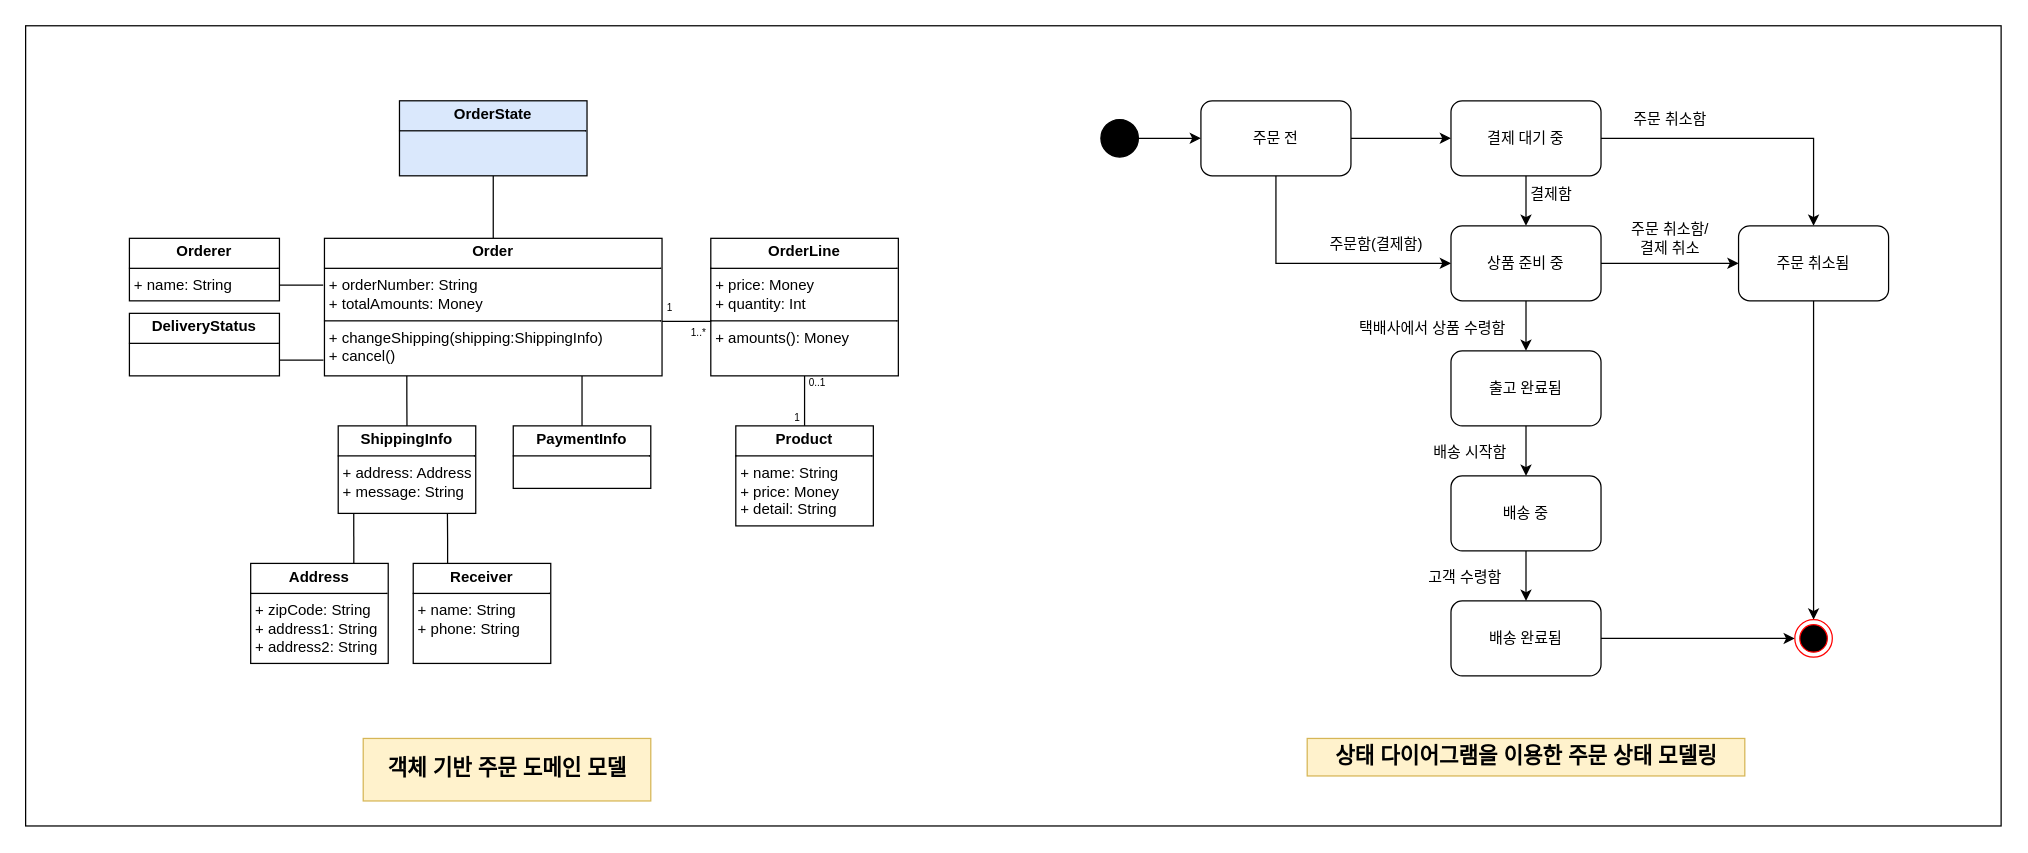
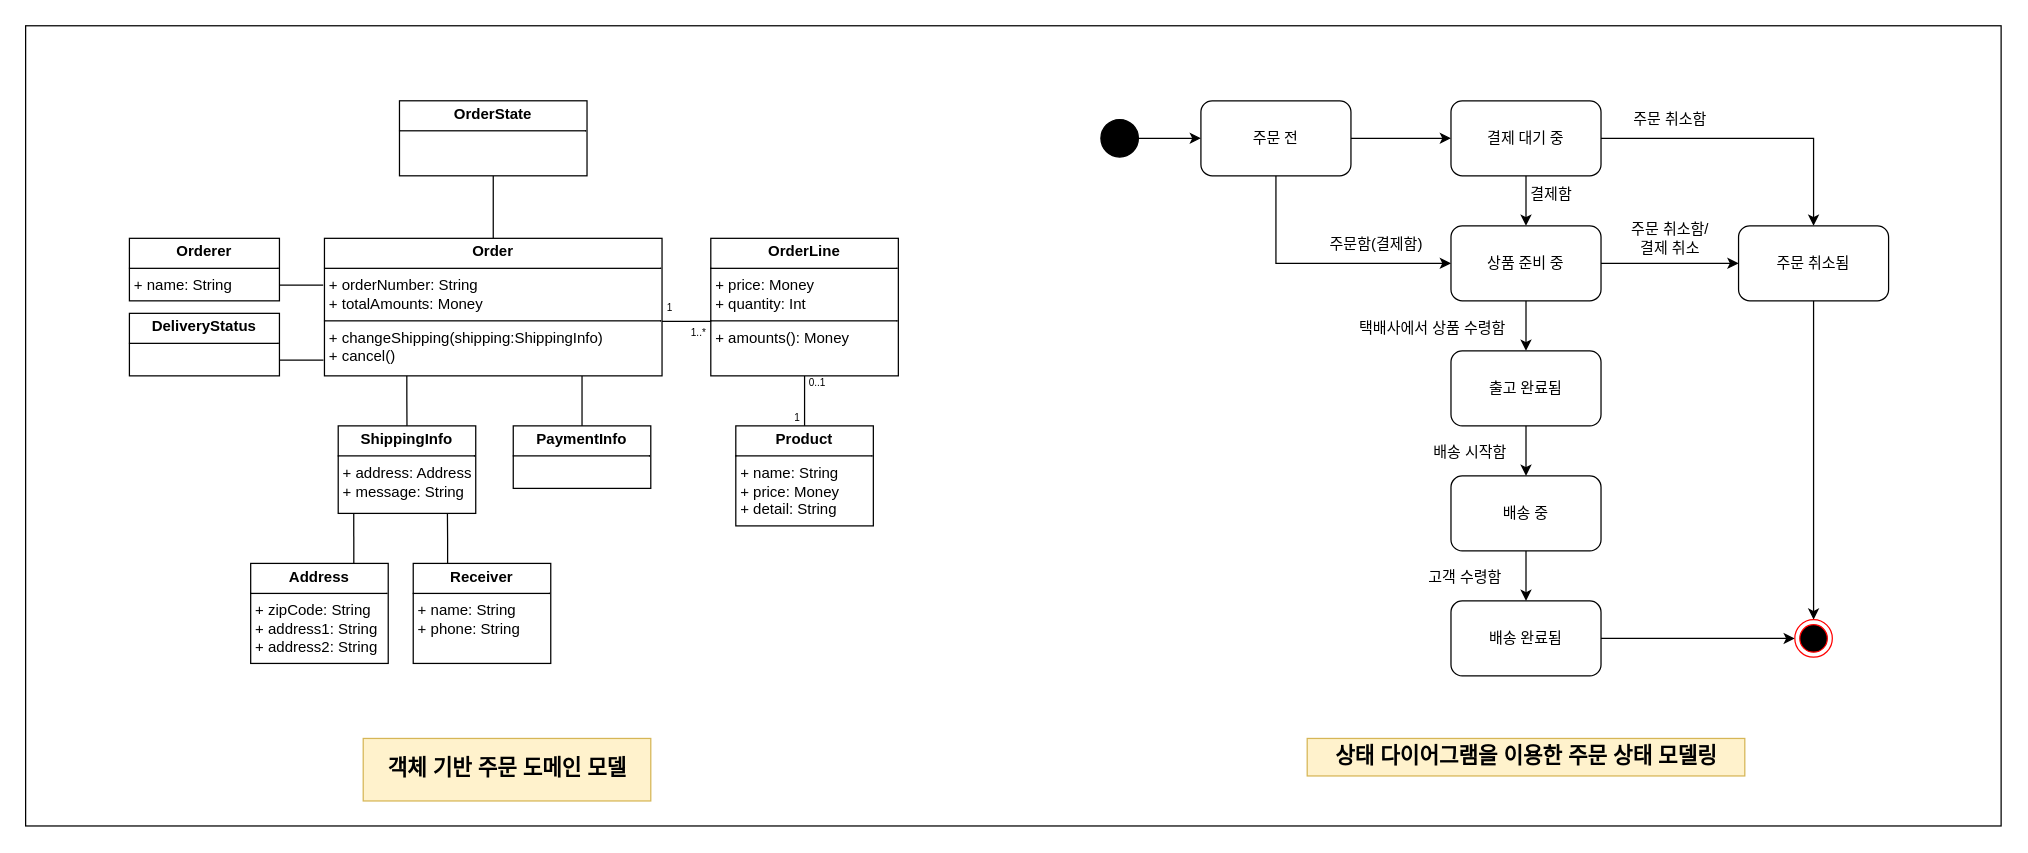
(493, 138) -> (493, 138)
